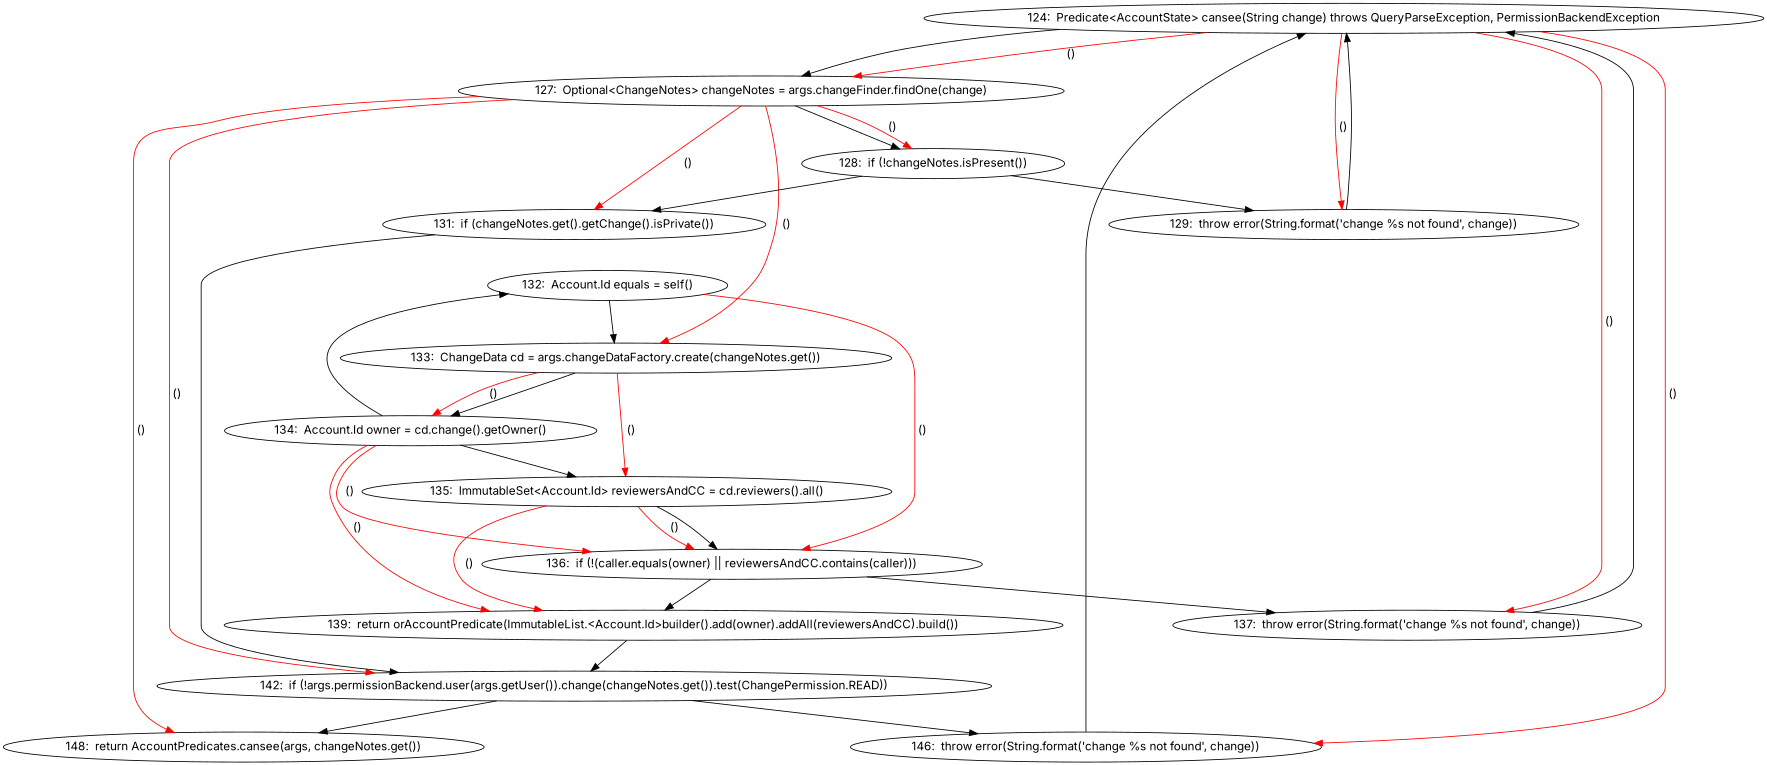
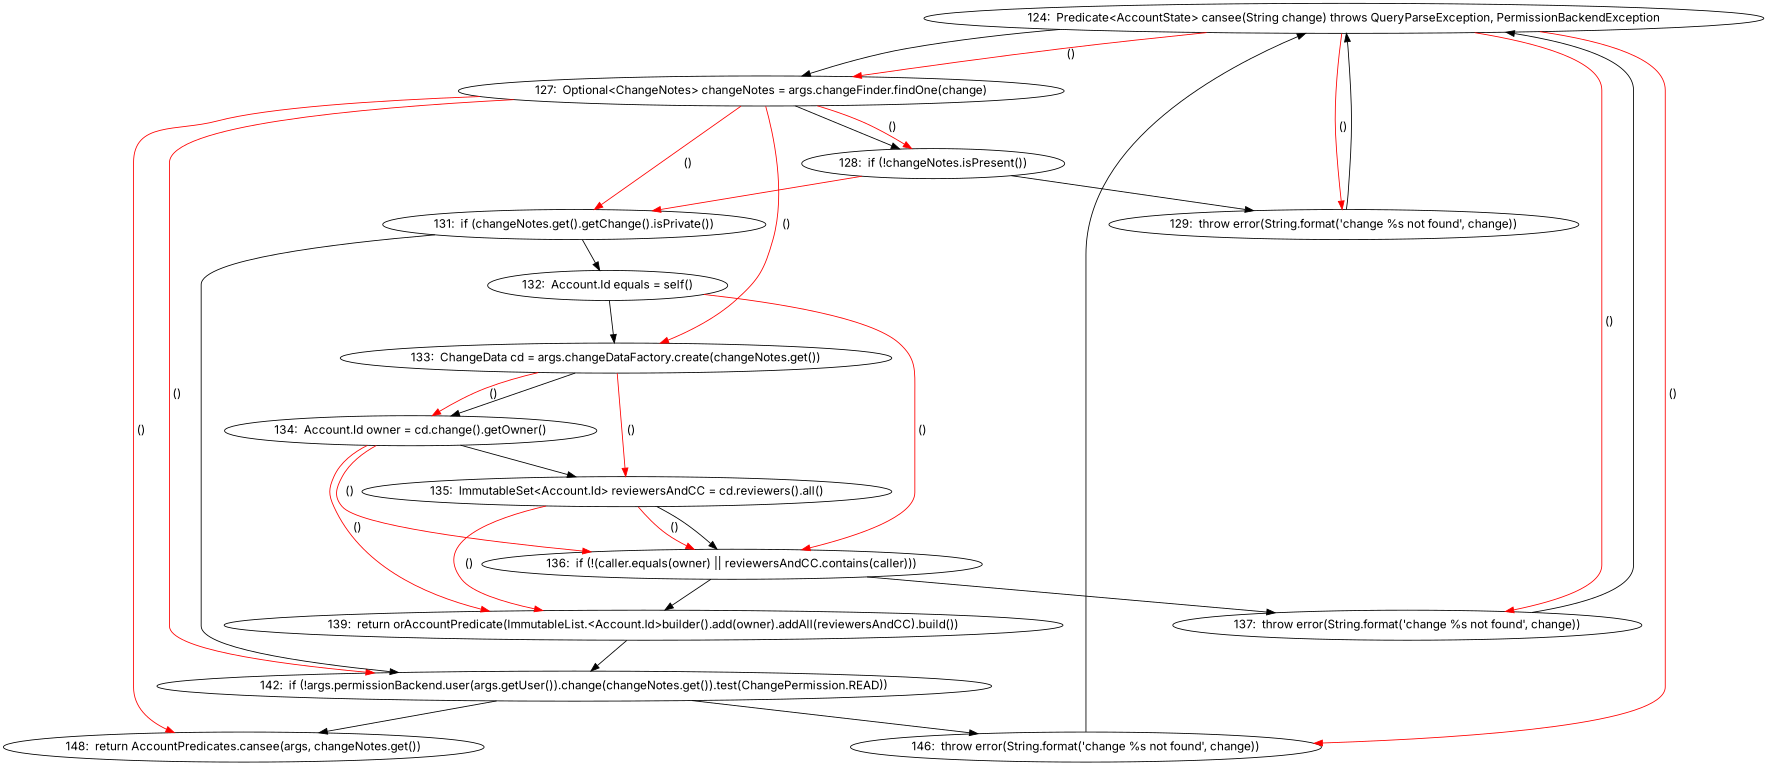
(761, 193) -> (761, 193)
(365, 323) -> (589, 251)
